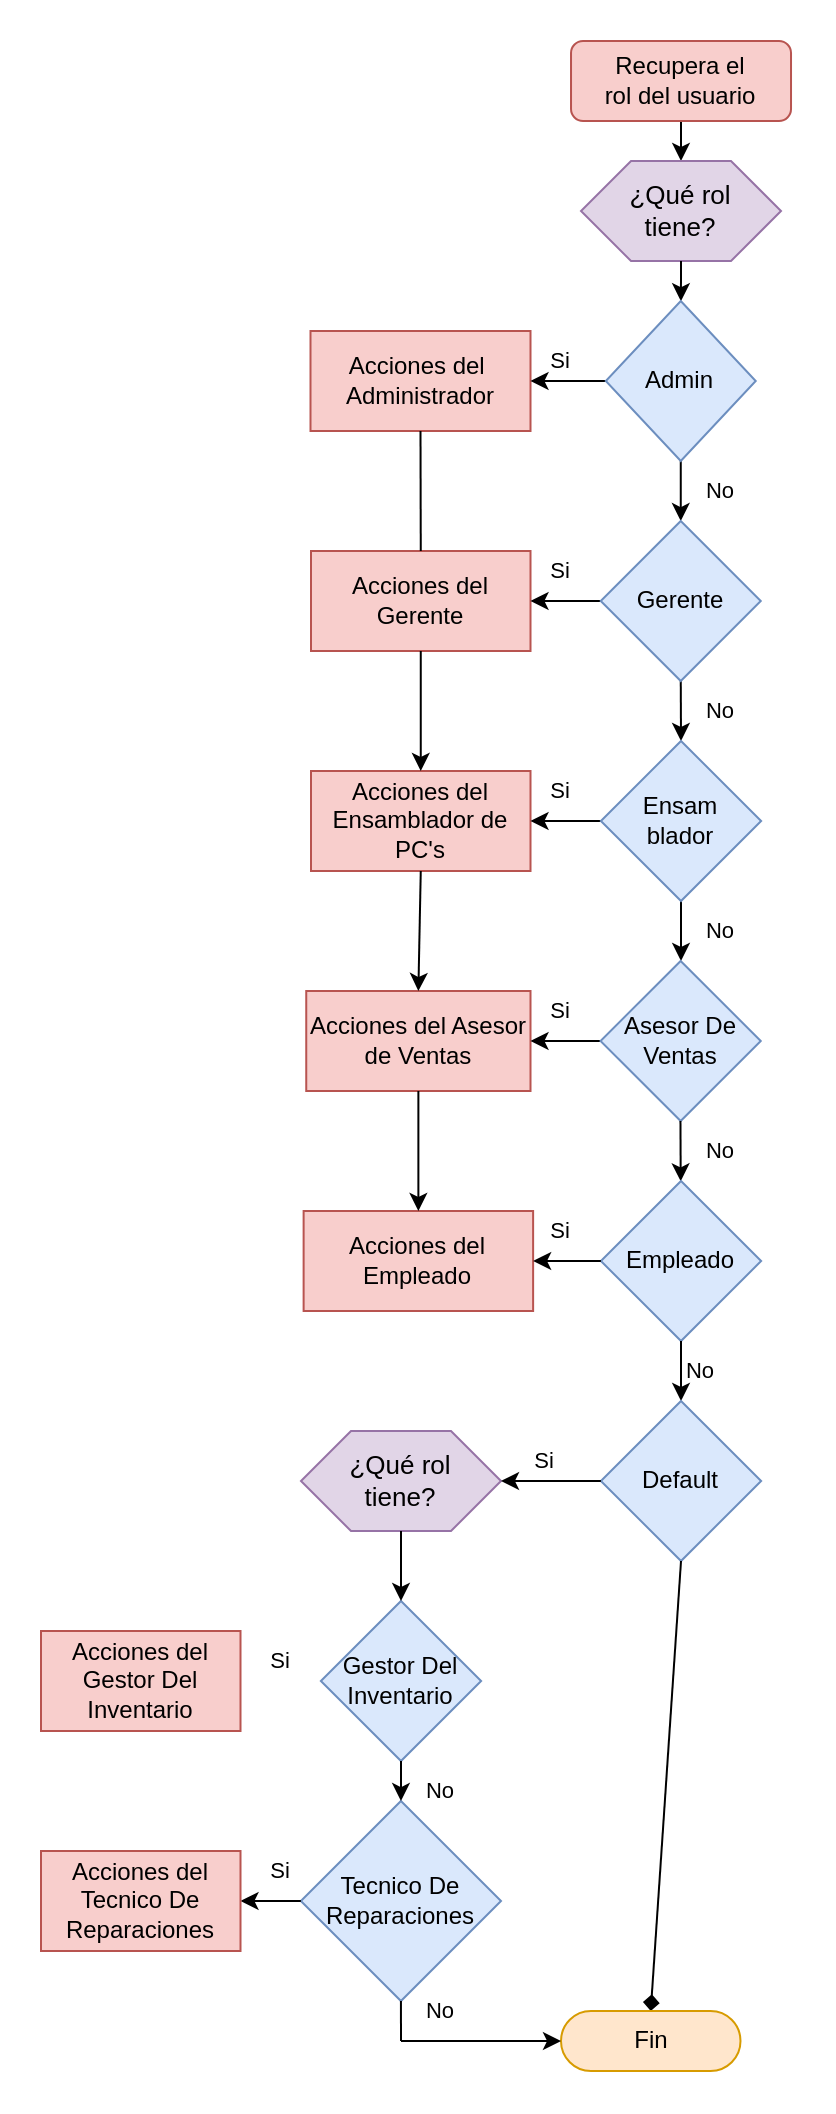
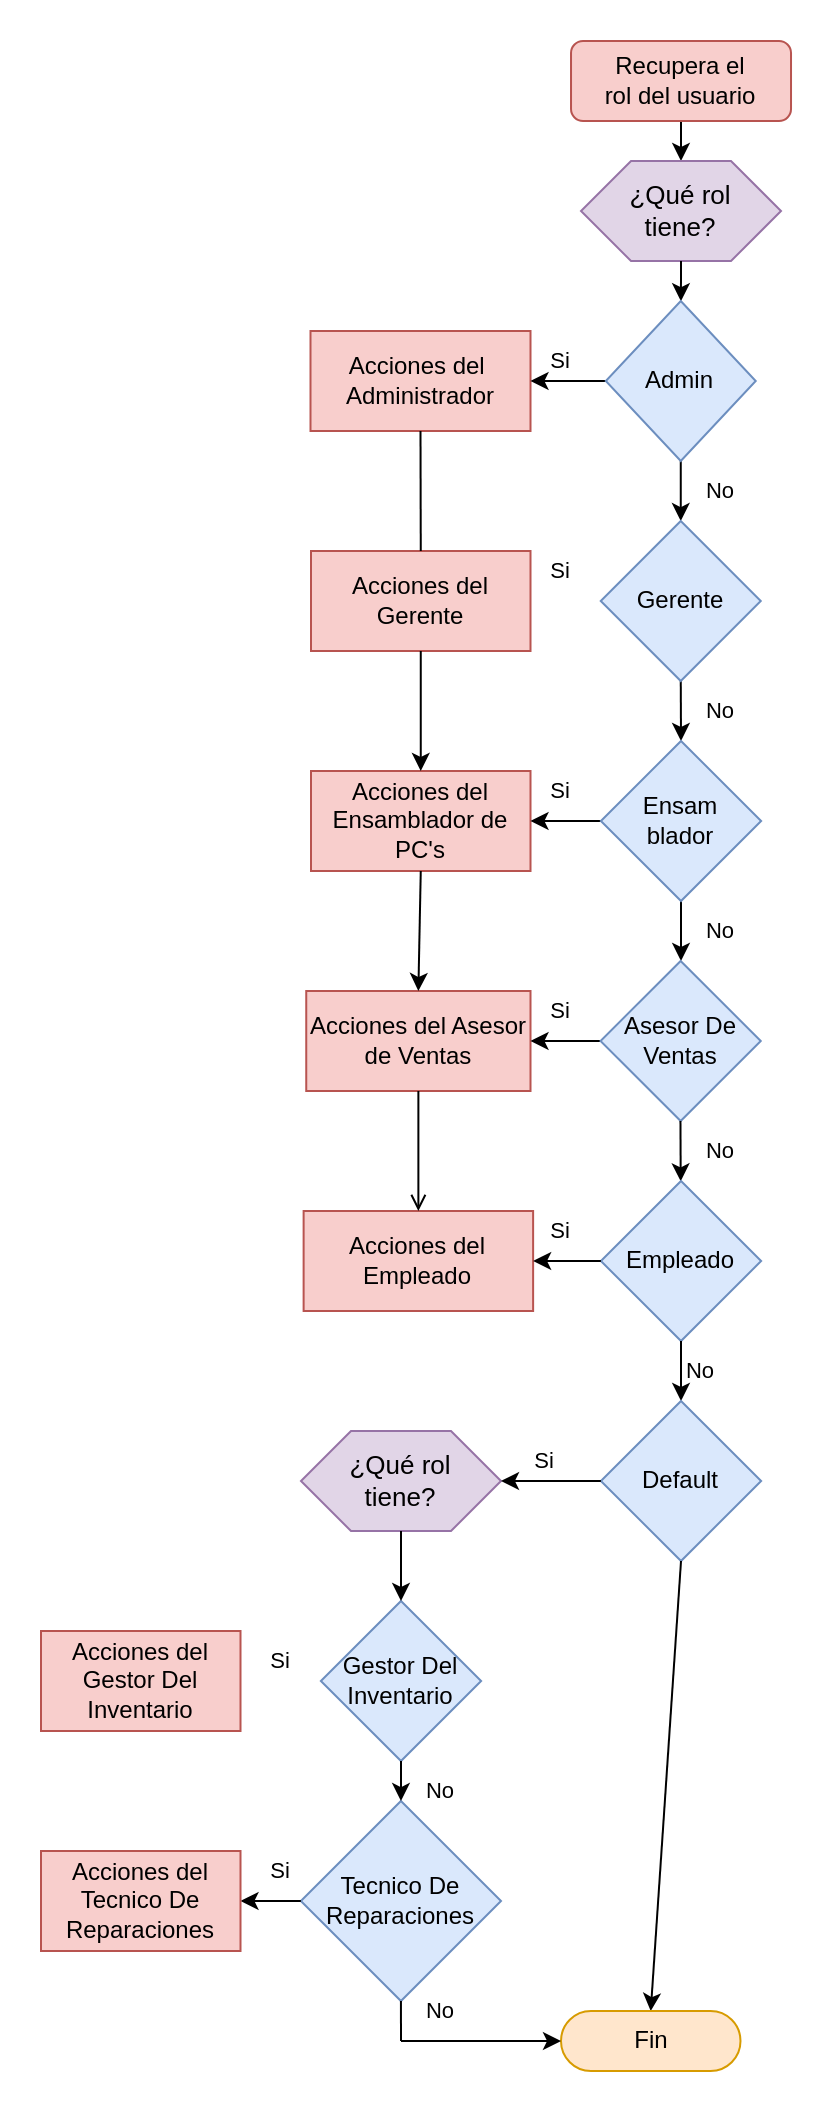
(572, 601) -> none
(418, 1196) -> (418, 1199)
(652, 1995) -> (652, 1996)
